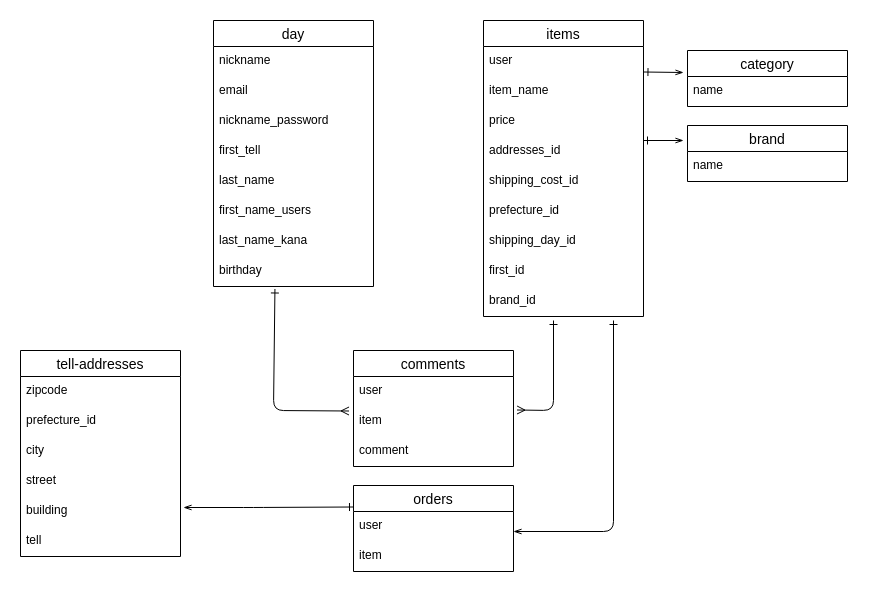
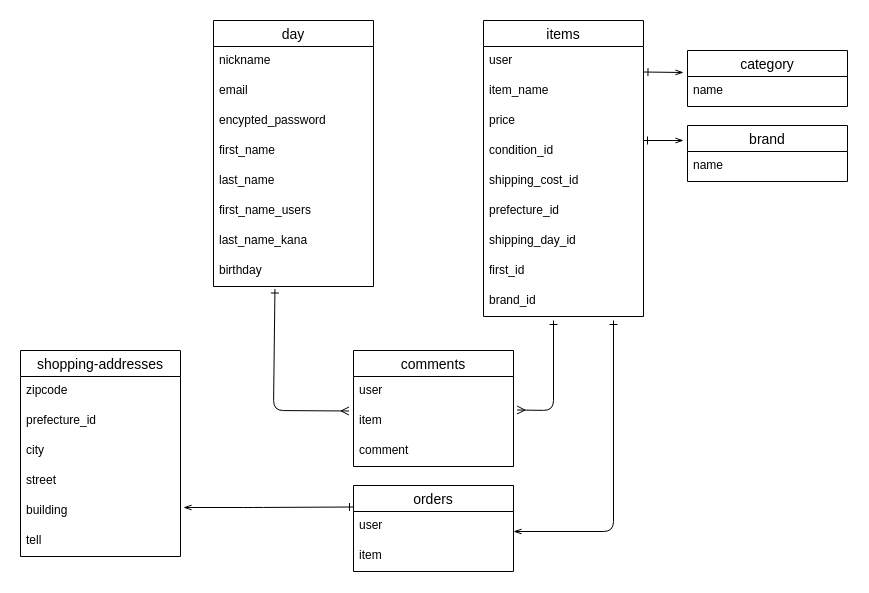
(275, 120) -> (276, 120)
(248, 150) -> (251, 150)
(528, 150) -> (525, 150)
(100, 364) -> (100, 364)
